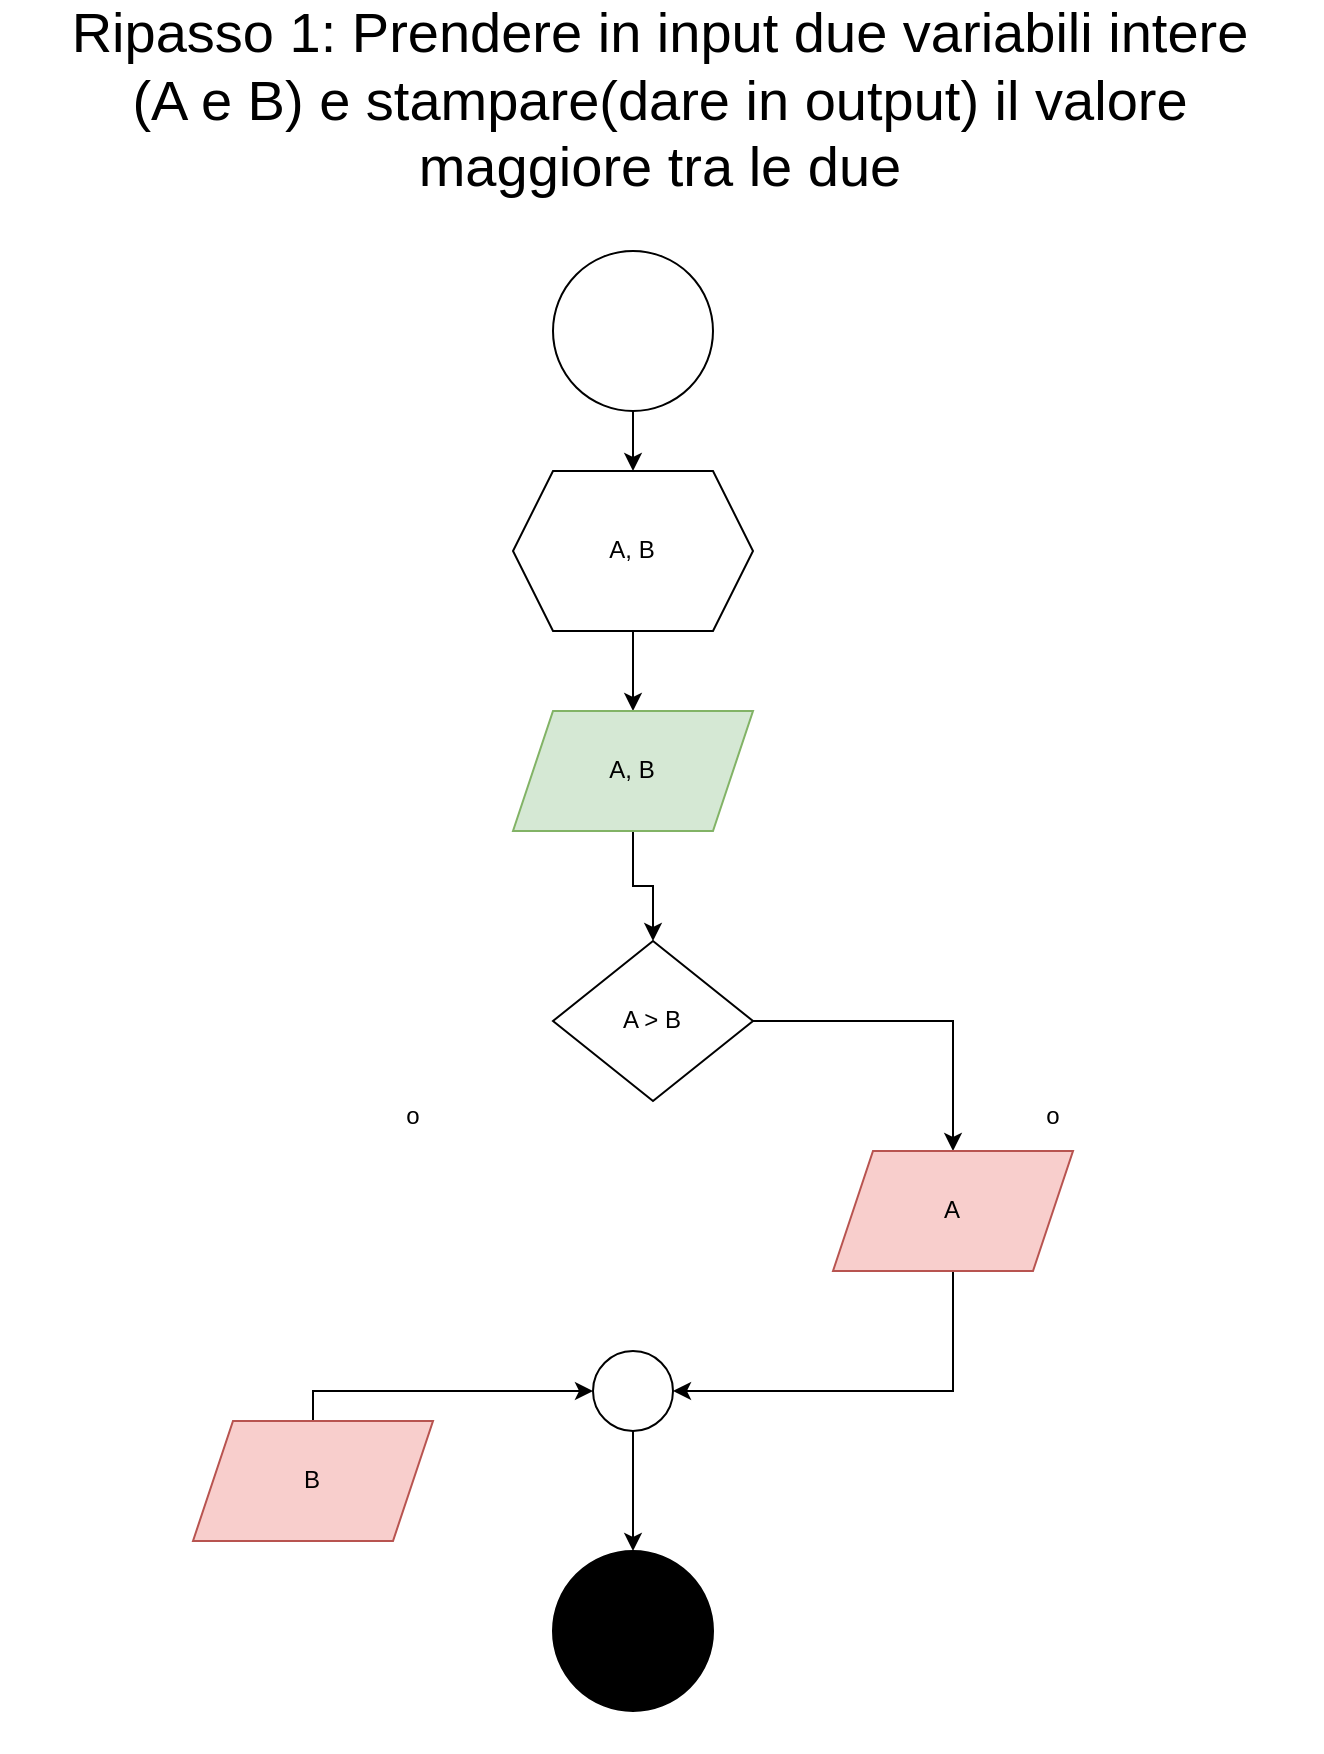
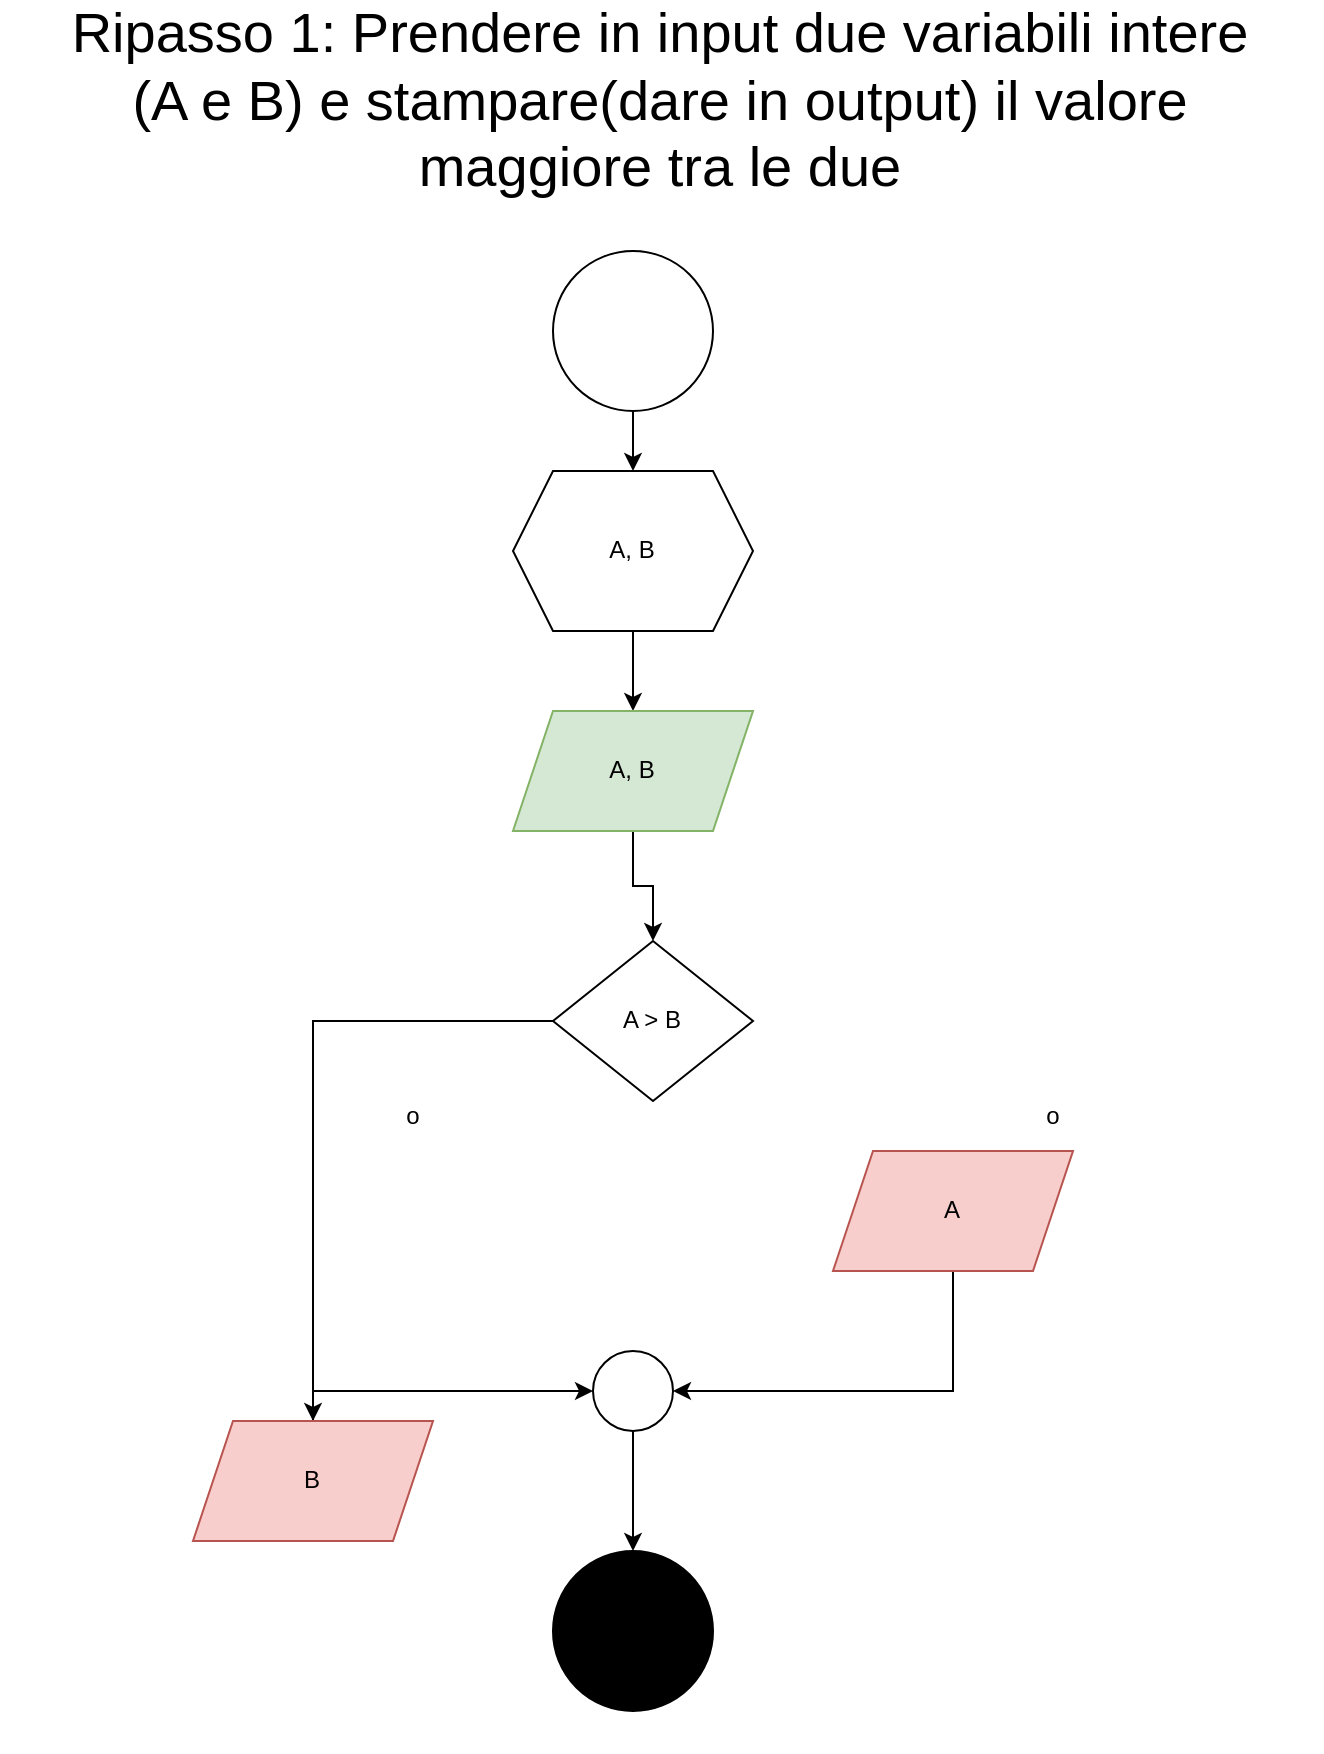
(911, 1021) -> none
none -> (313, 1084)
